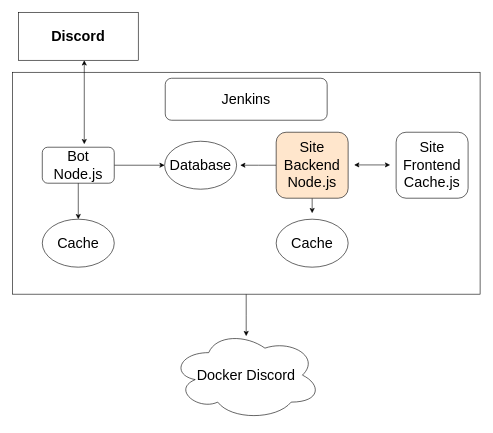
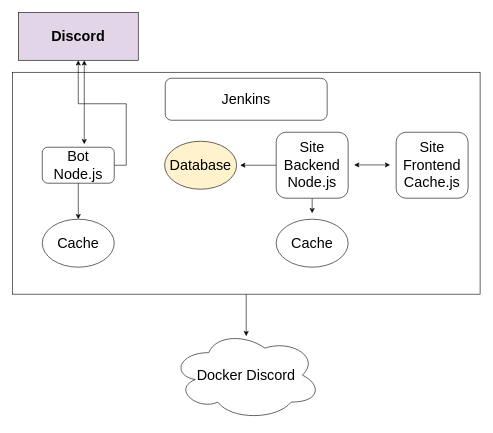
(78, 36) -> (78, 36)
(159, 165) -> (78, 104)
(201, 165) -> (201, 165)
(312, 165) -> (312, 165)
